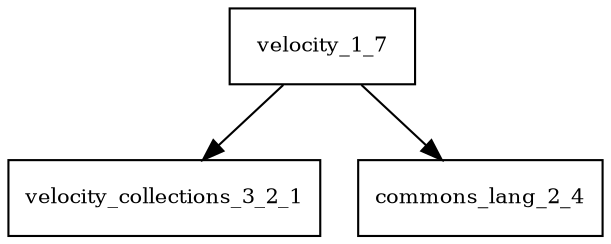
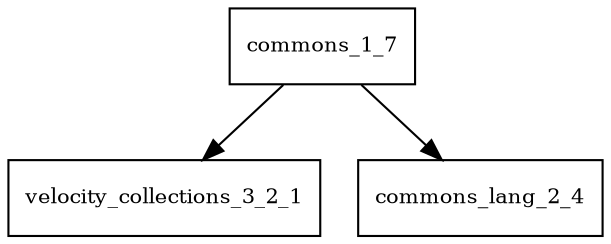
(322, 46) -> (322, 46)
